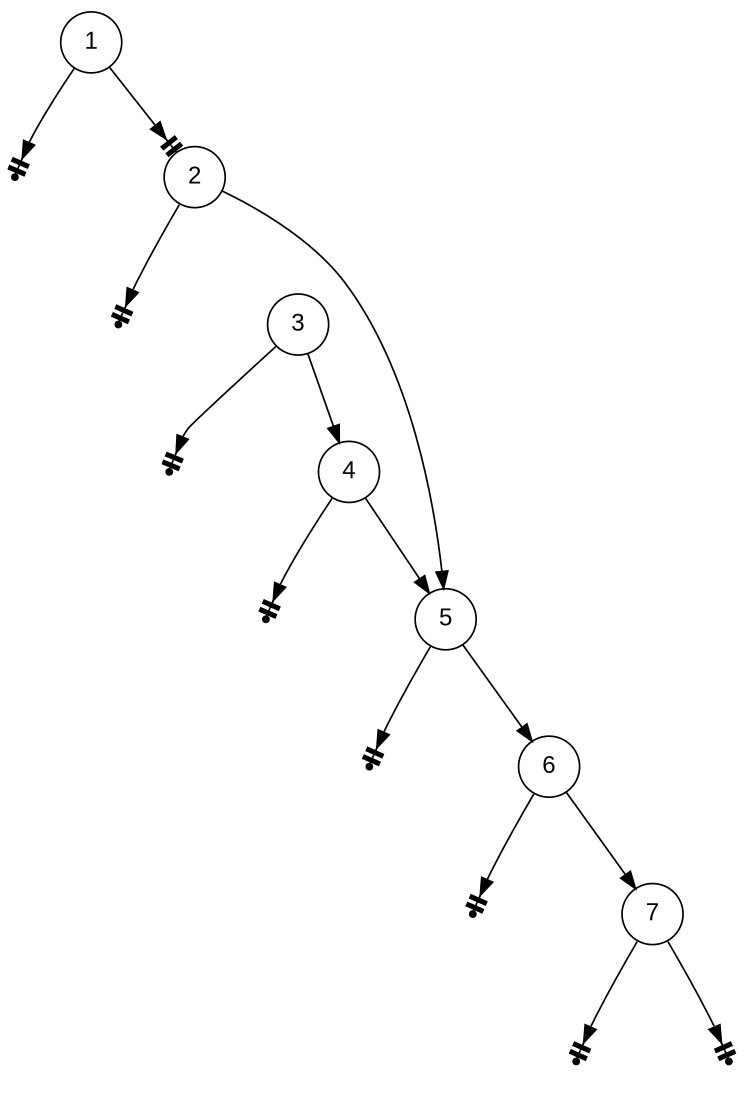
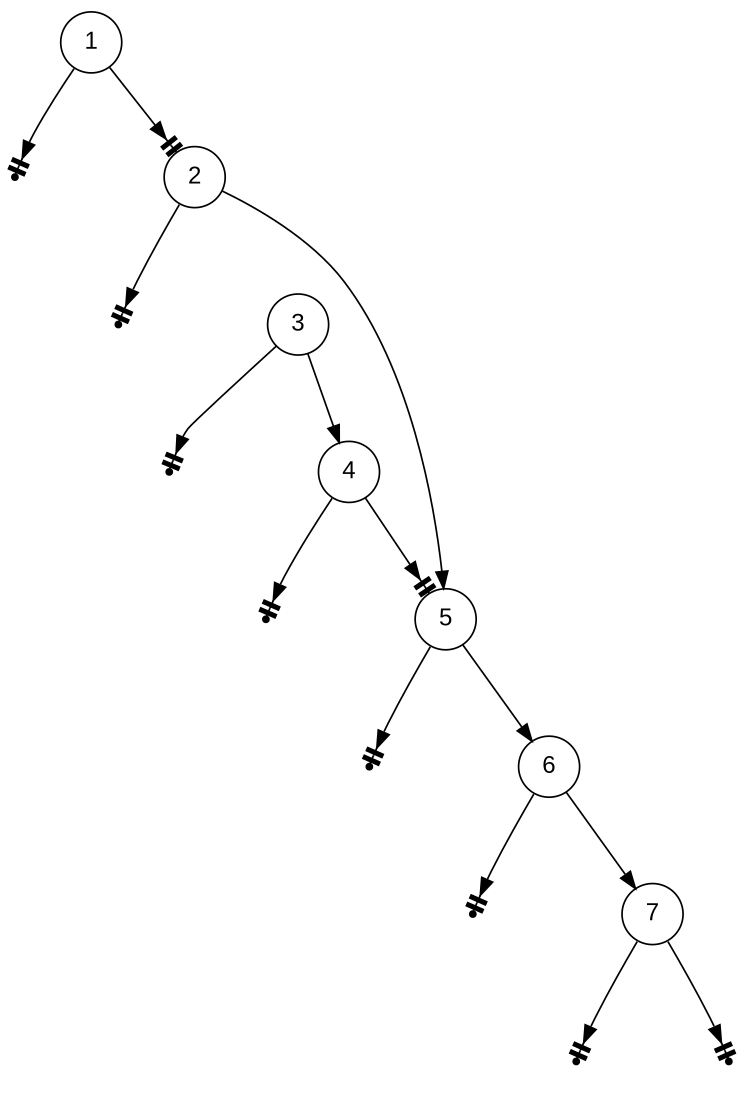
(393, 538) -> (393, 538)
